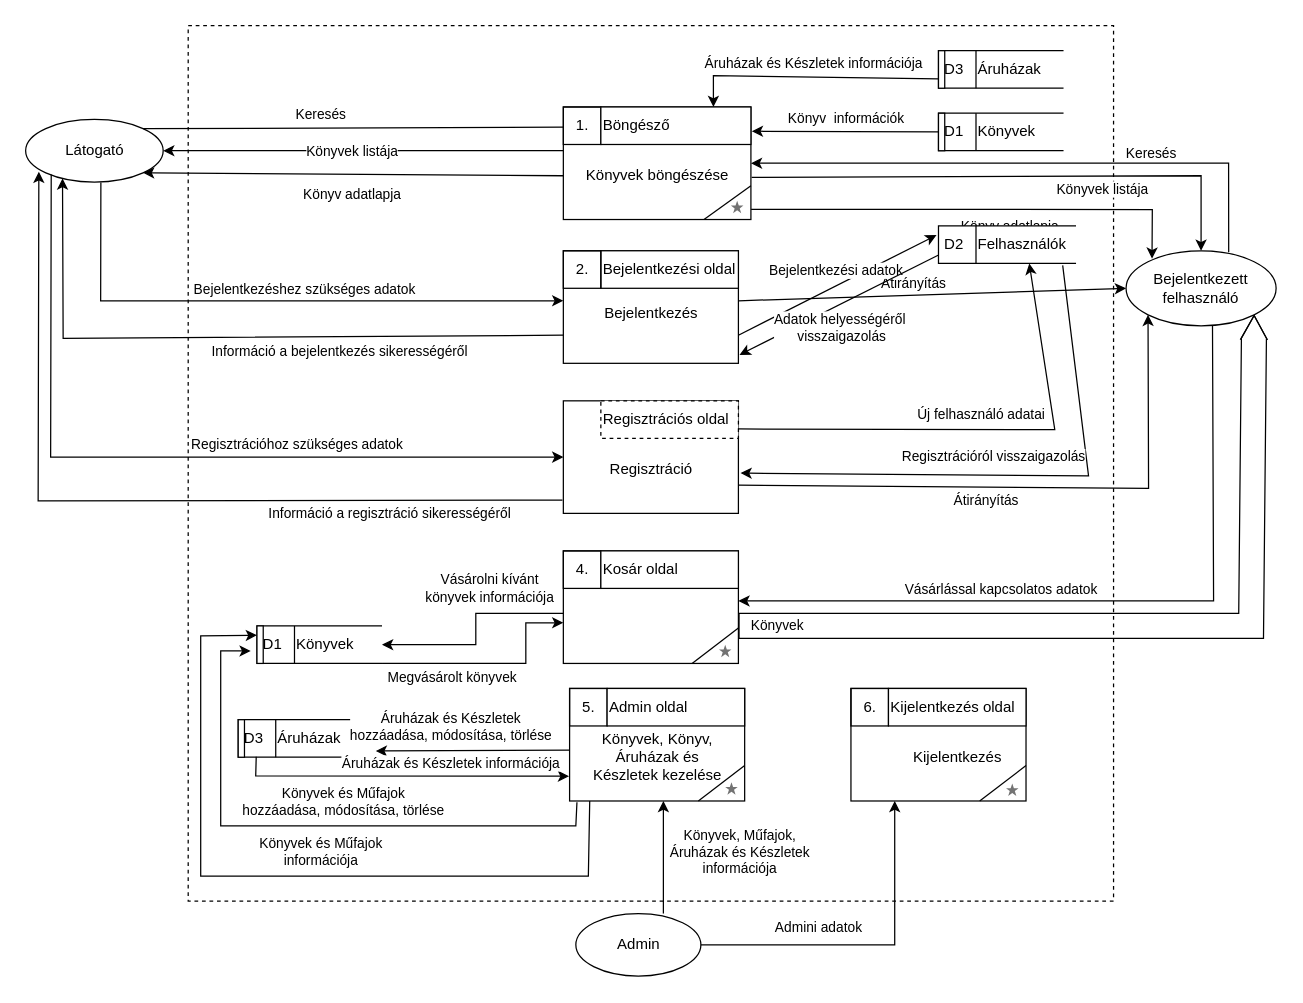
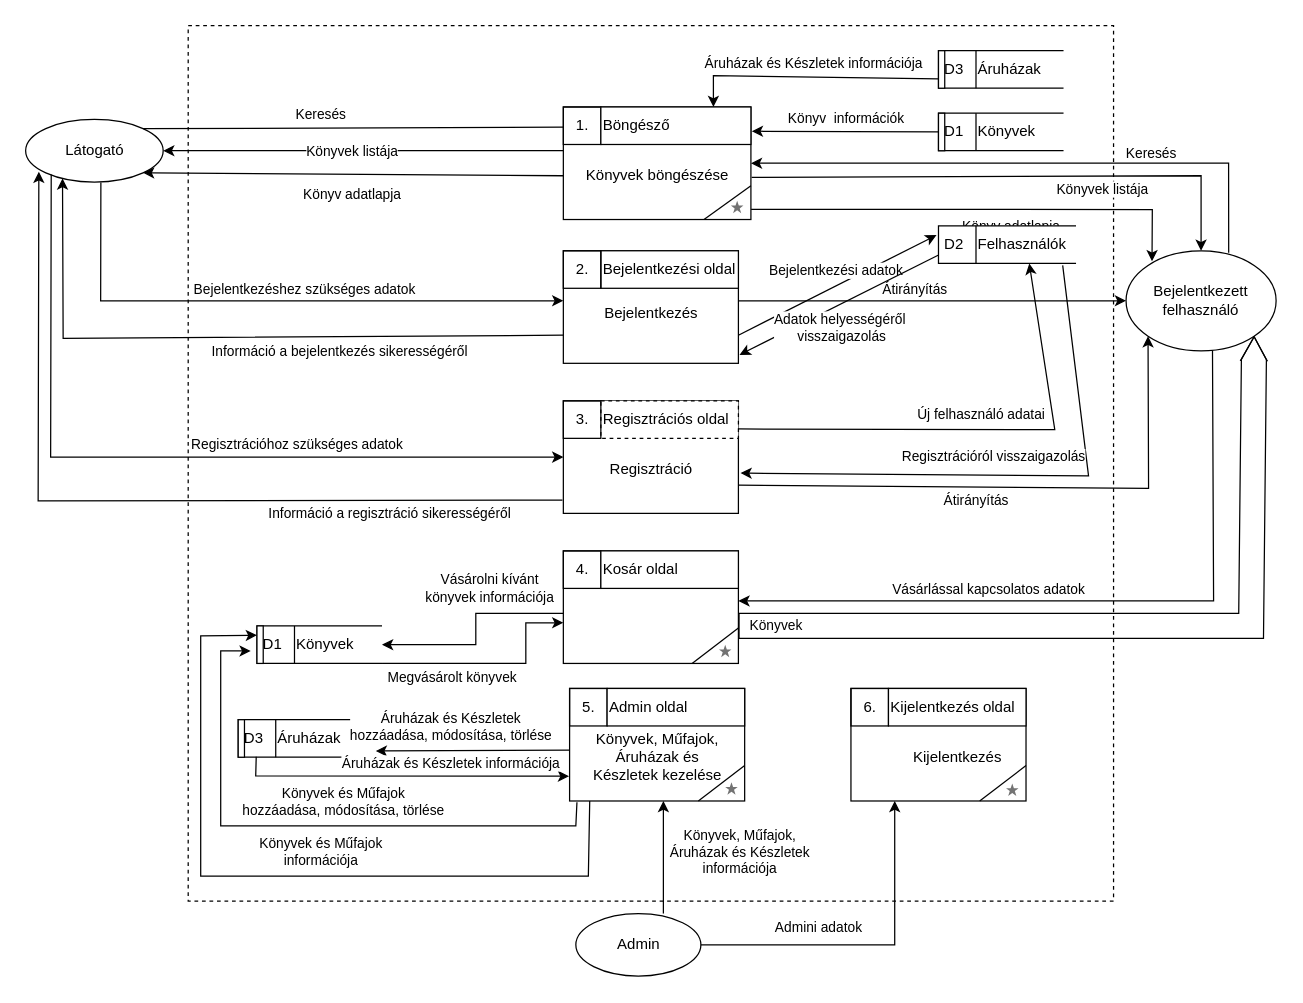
(1201, 288) -> (1201, 301)
none -> (582, 419)
(658, 757) -> (658, 757)
